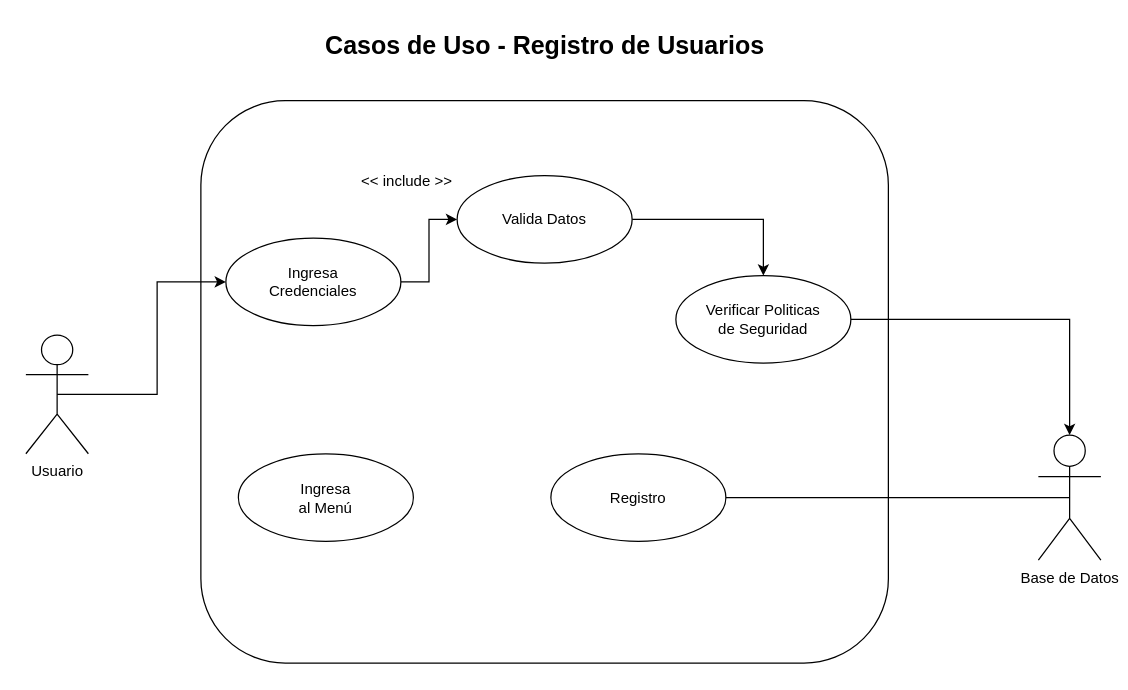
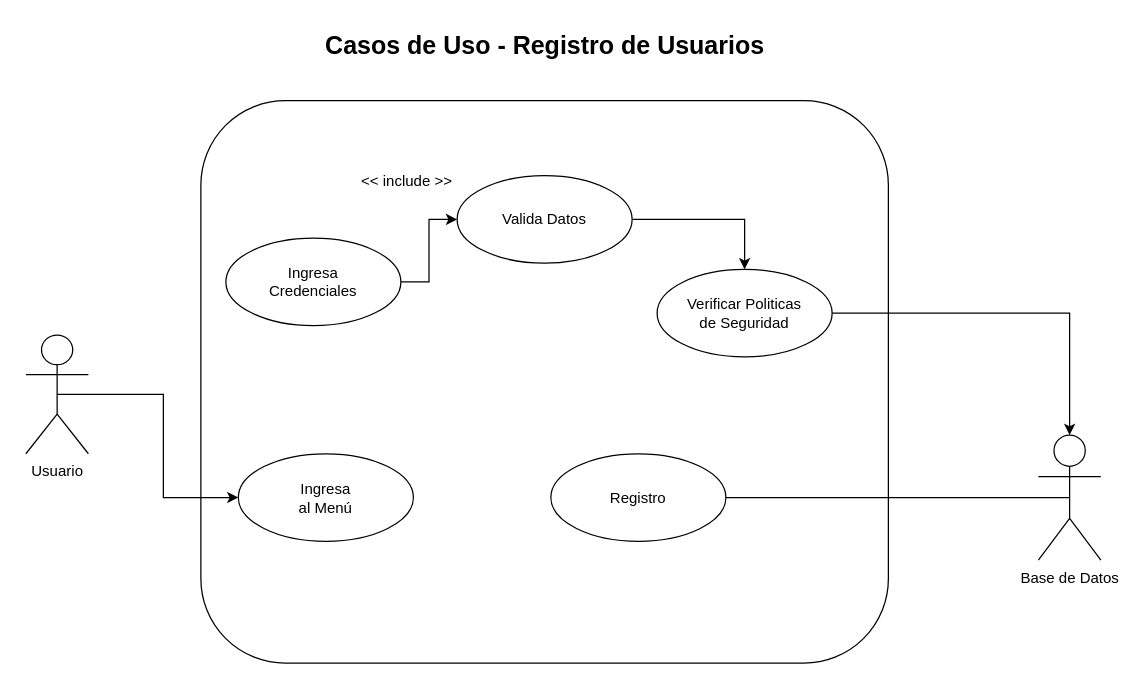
(157, 310) -> (163, 474)
(763, 319) -> (744, 313)
